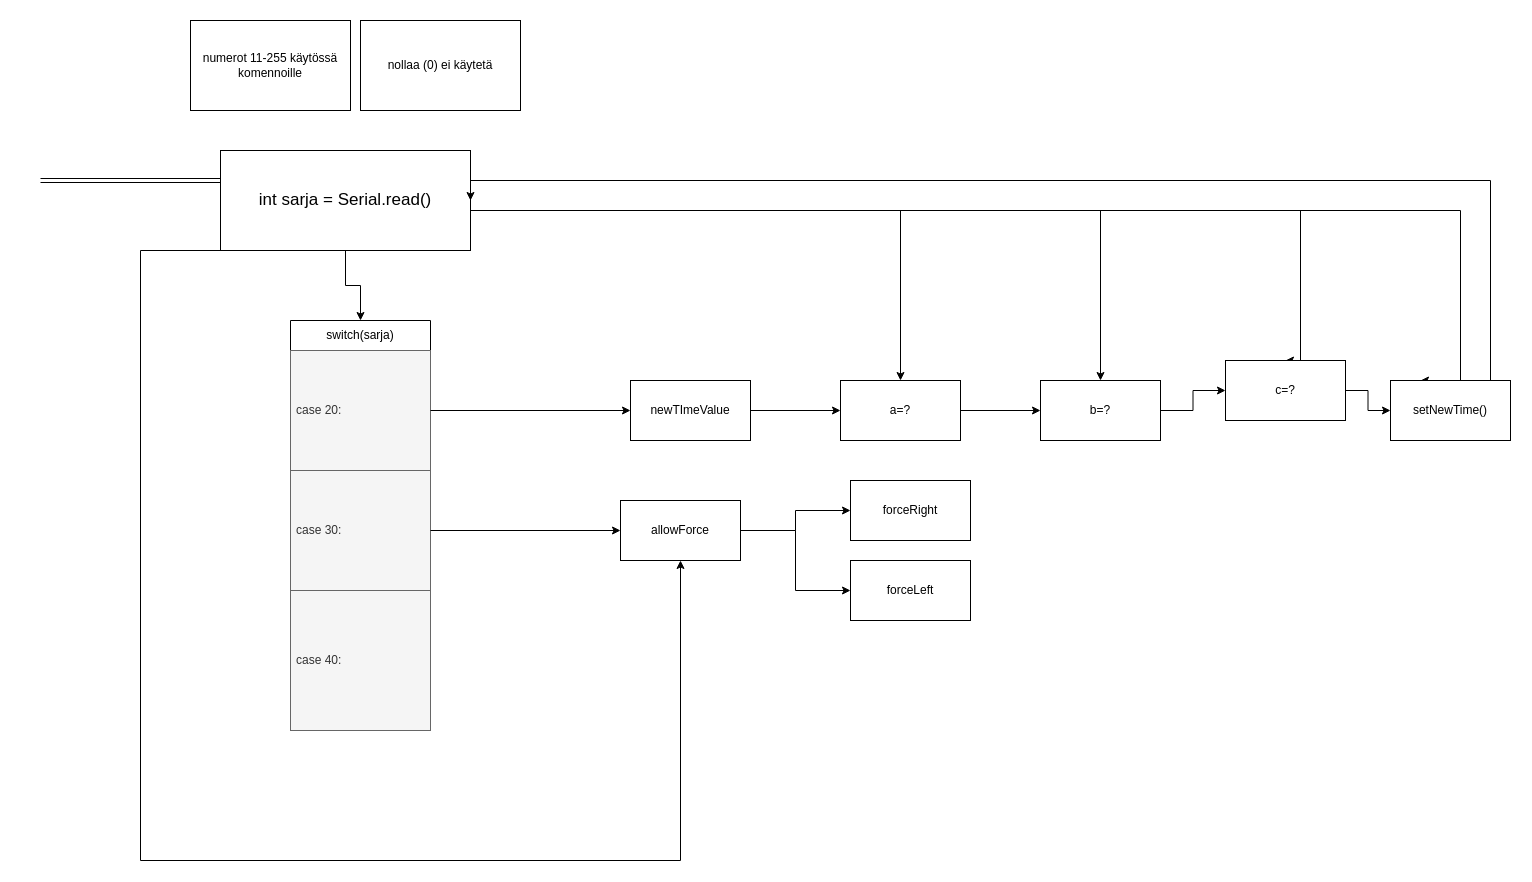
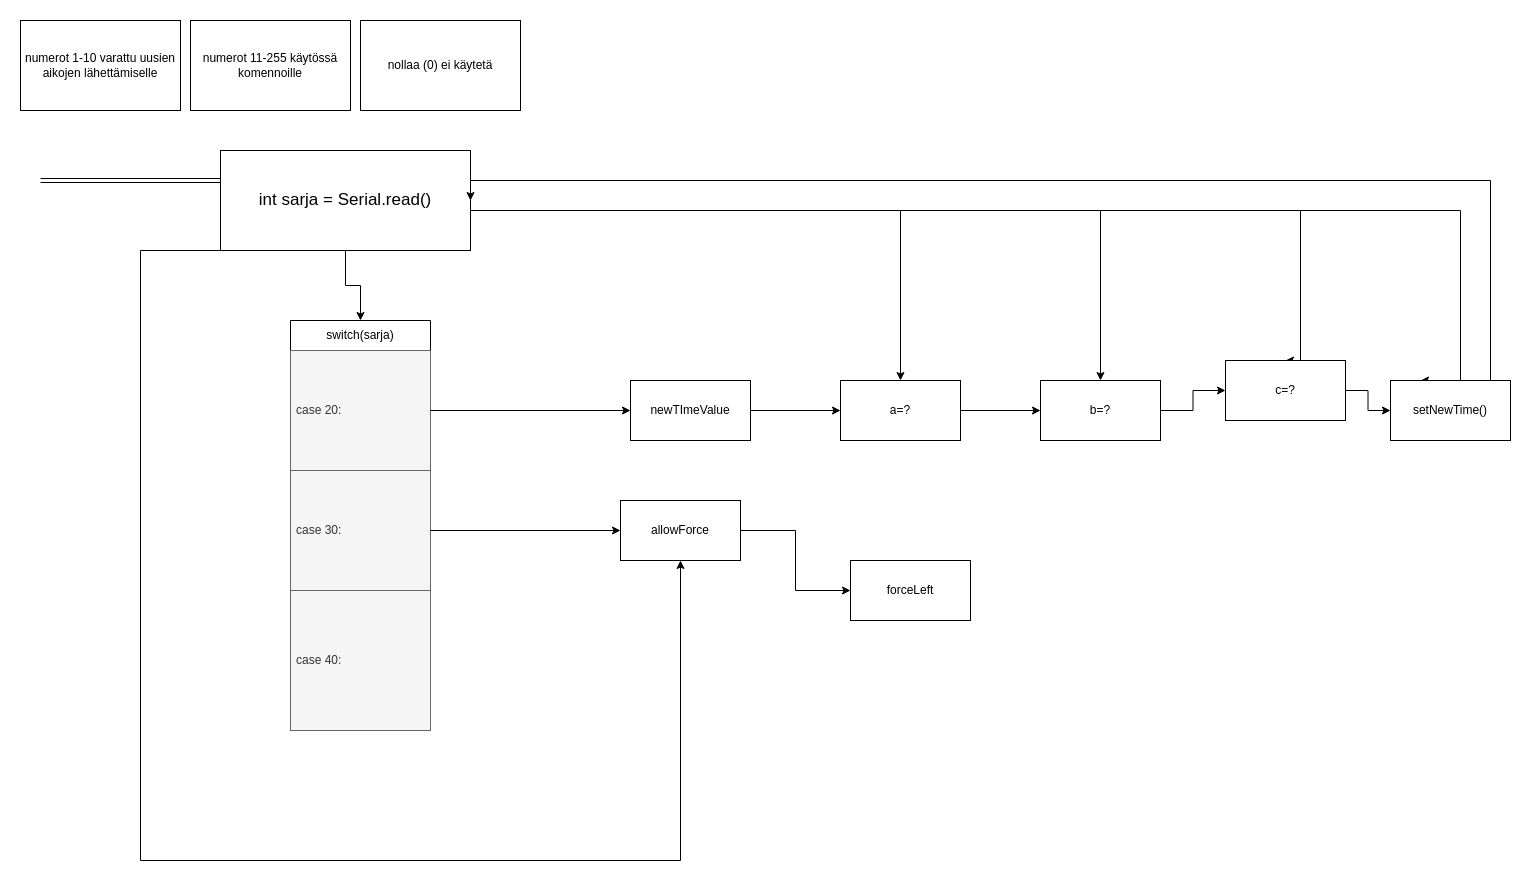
none -> (101, 66)
(811, 511) -> none
(911, 511) -> none
